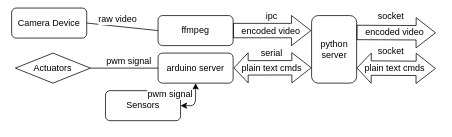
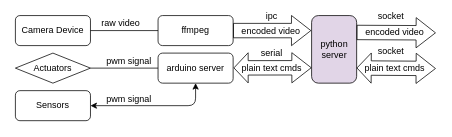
(49, 23) -> (53, 30)
(334, 49) -> (334, 49)
(143, 105) -> (53, 105)
